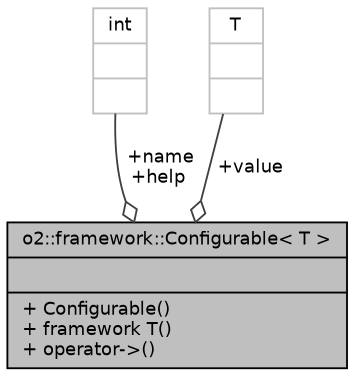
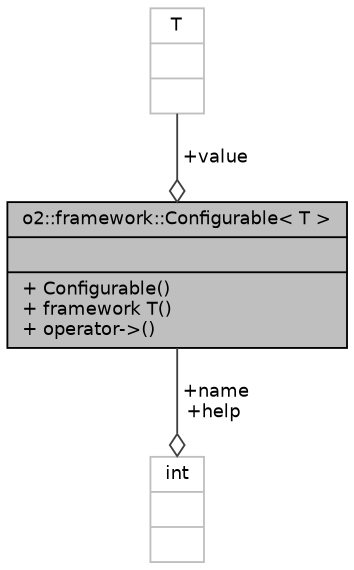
(117, 158) -> (177, 391)
